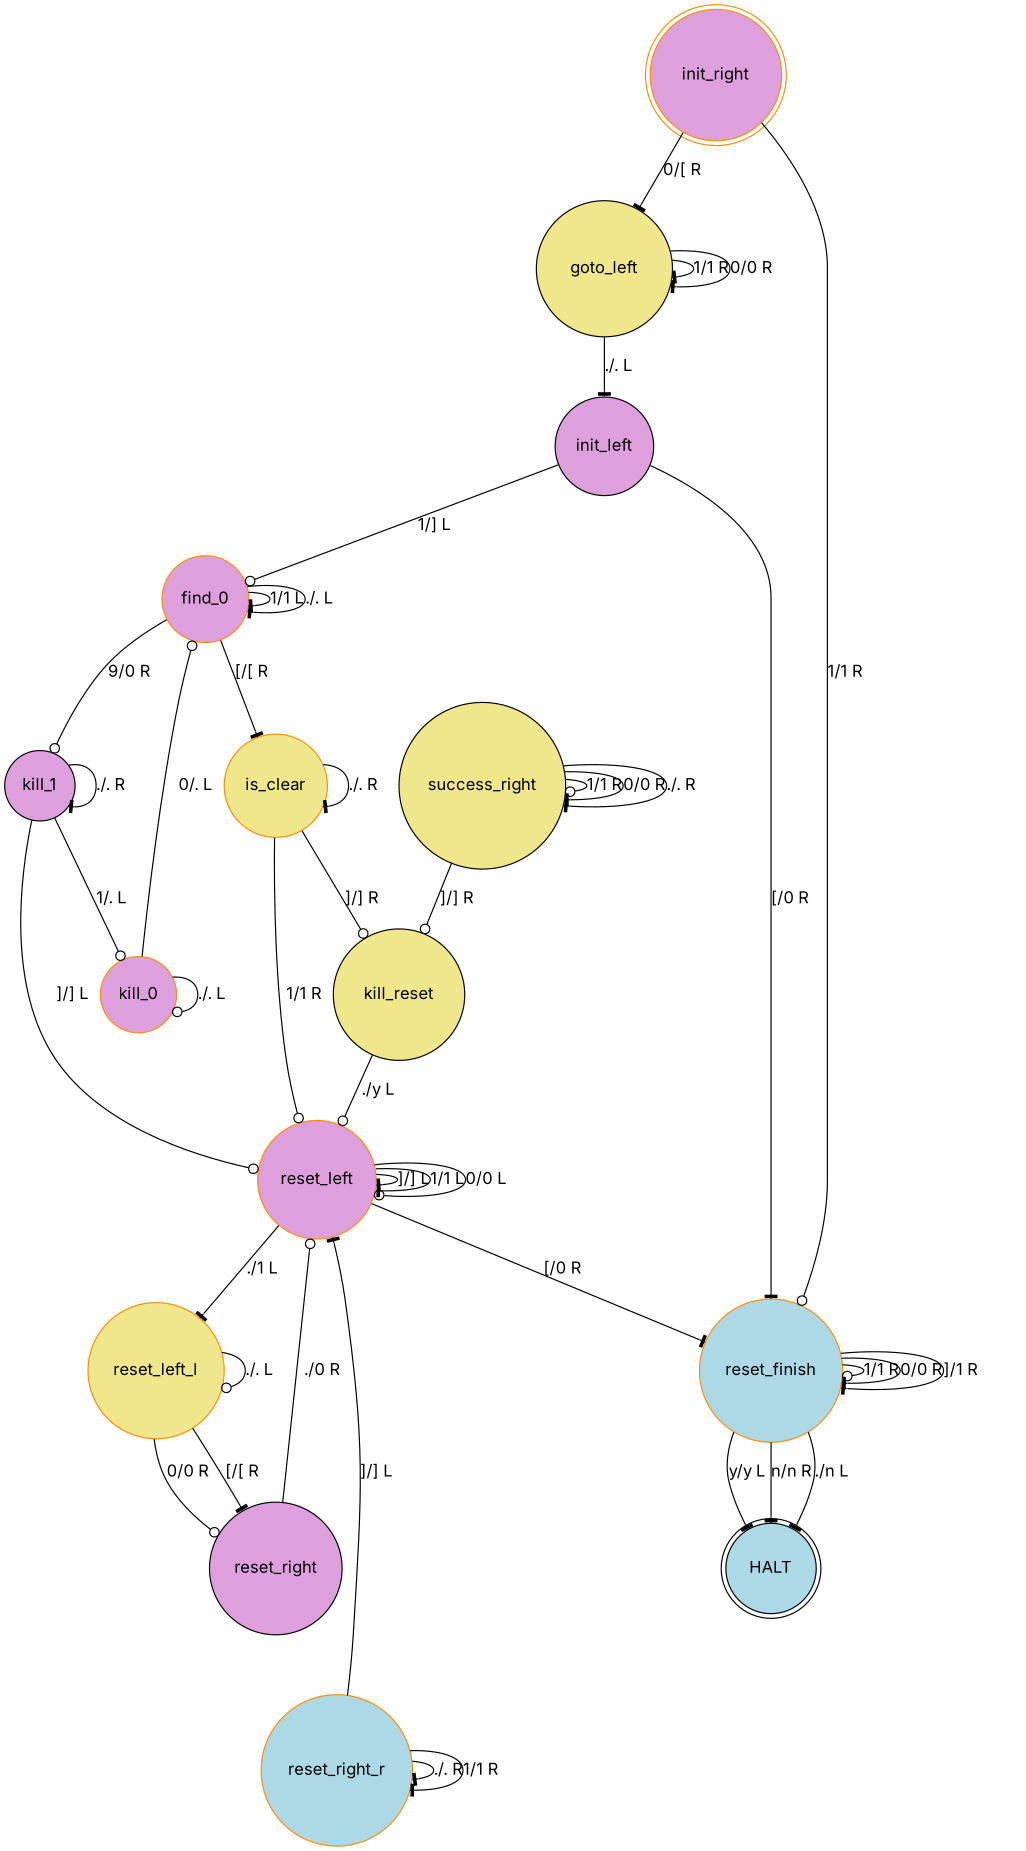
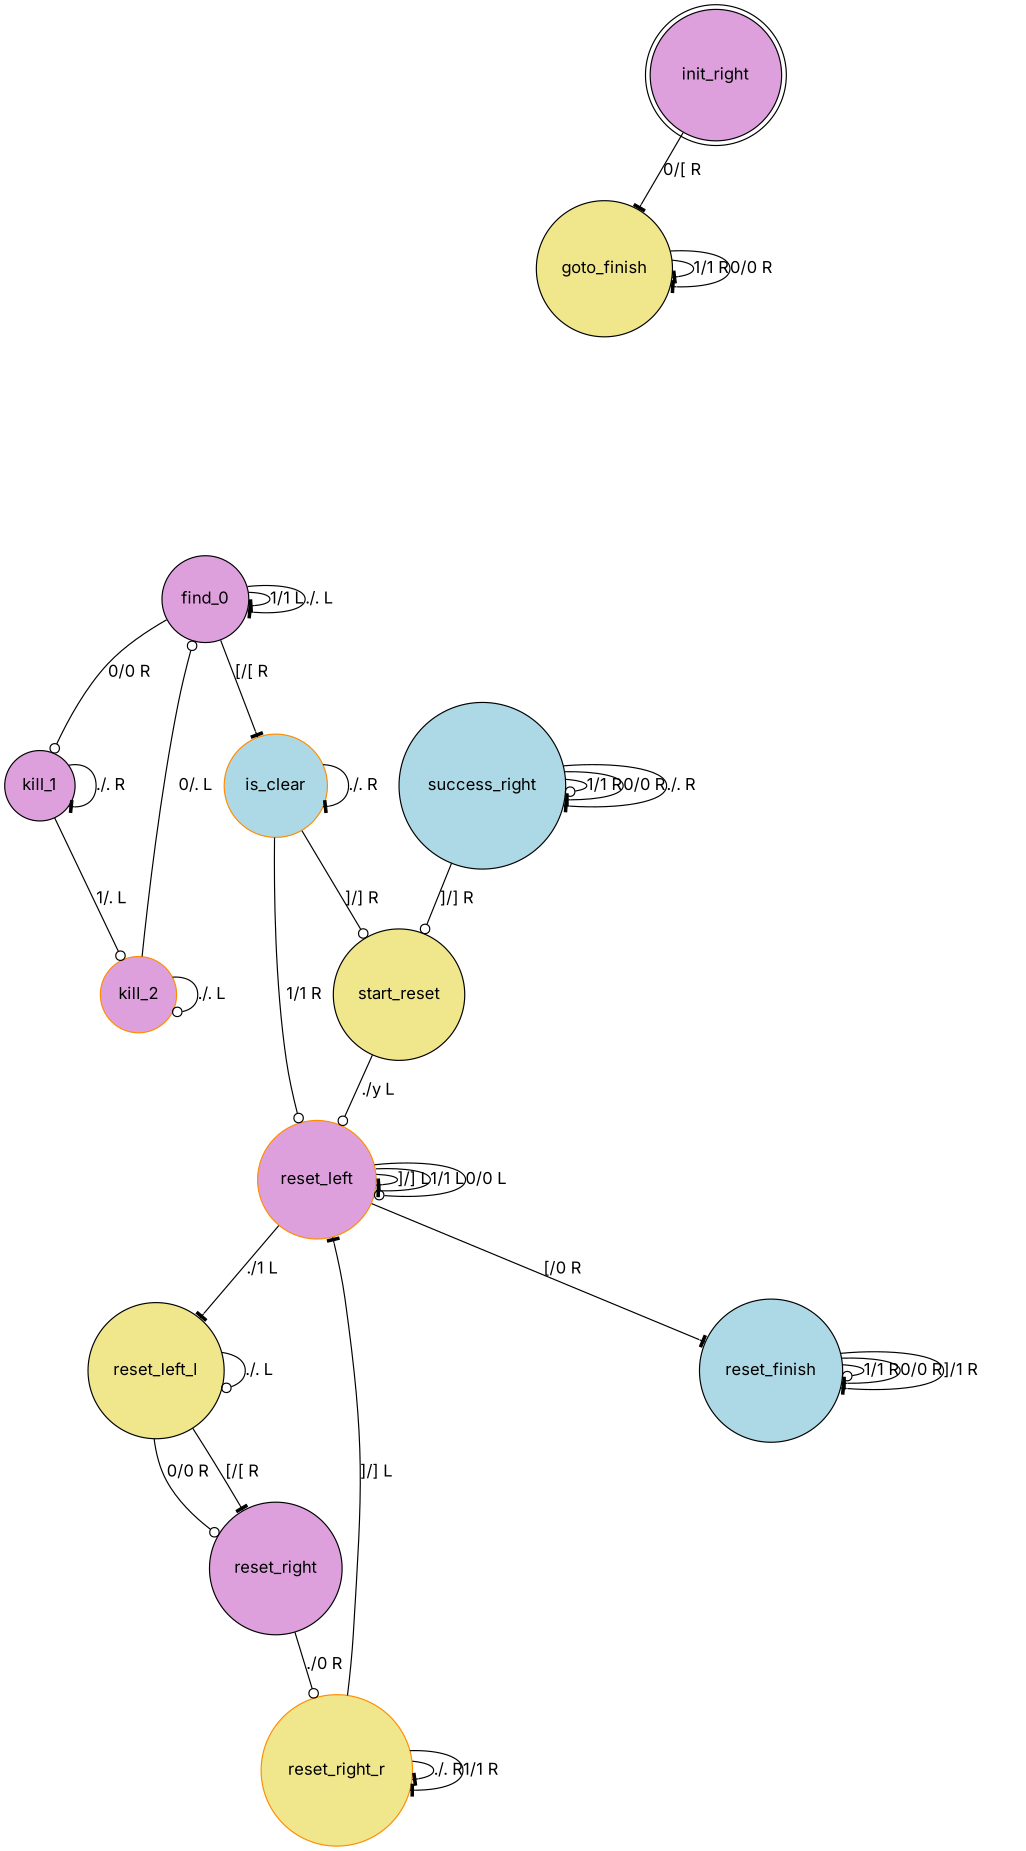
(716, 75) -> (716, 75)
(604, 269) -> (604, 269)
(604, 446) -> none
(205, 599) -> (205, 599)
(130, 673) -> (130, 673)
(827, 702) -> none
(276, 786) -> (276, 786)
(482, 786) -> (482, 786)
(138, 995) -> (138, 995)
(399, 995) -> (399, 995)
(51, 1051) -> none
(156, 1371) -> (156, 1371)
(771, 1371) -> (771, 1371)
(296, 1375) -> (304, 1660)
(771, 1568) -> none
(337, 1770) -> (337, 1770)
